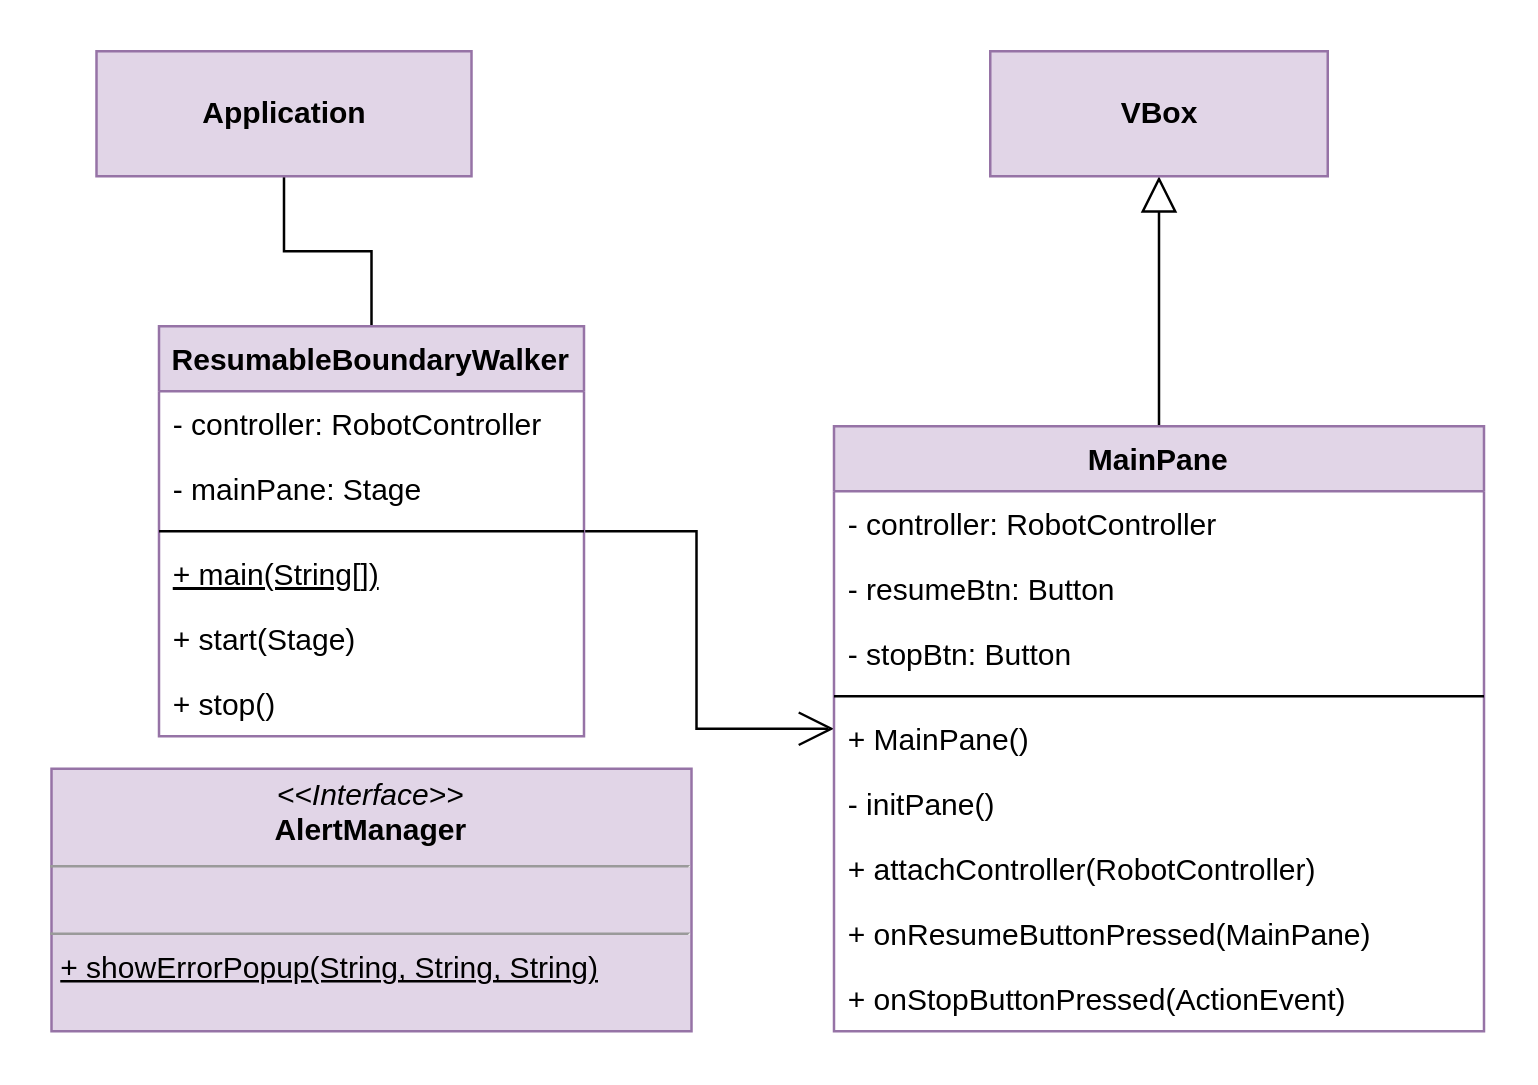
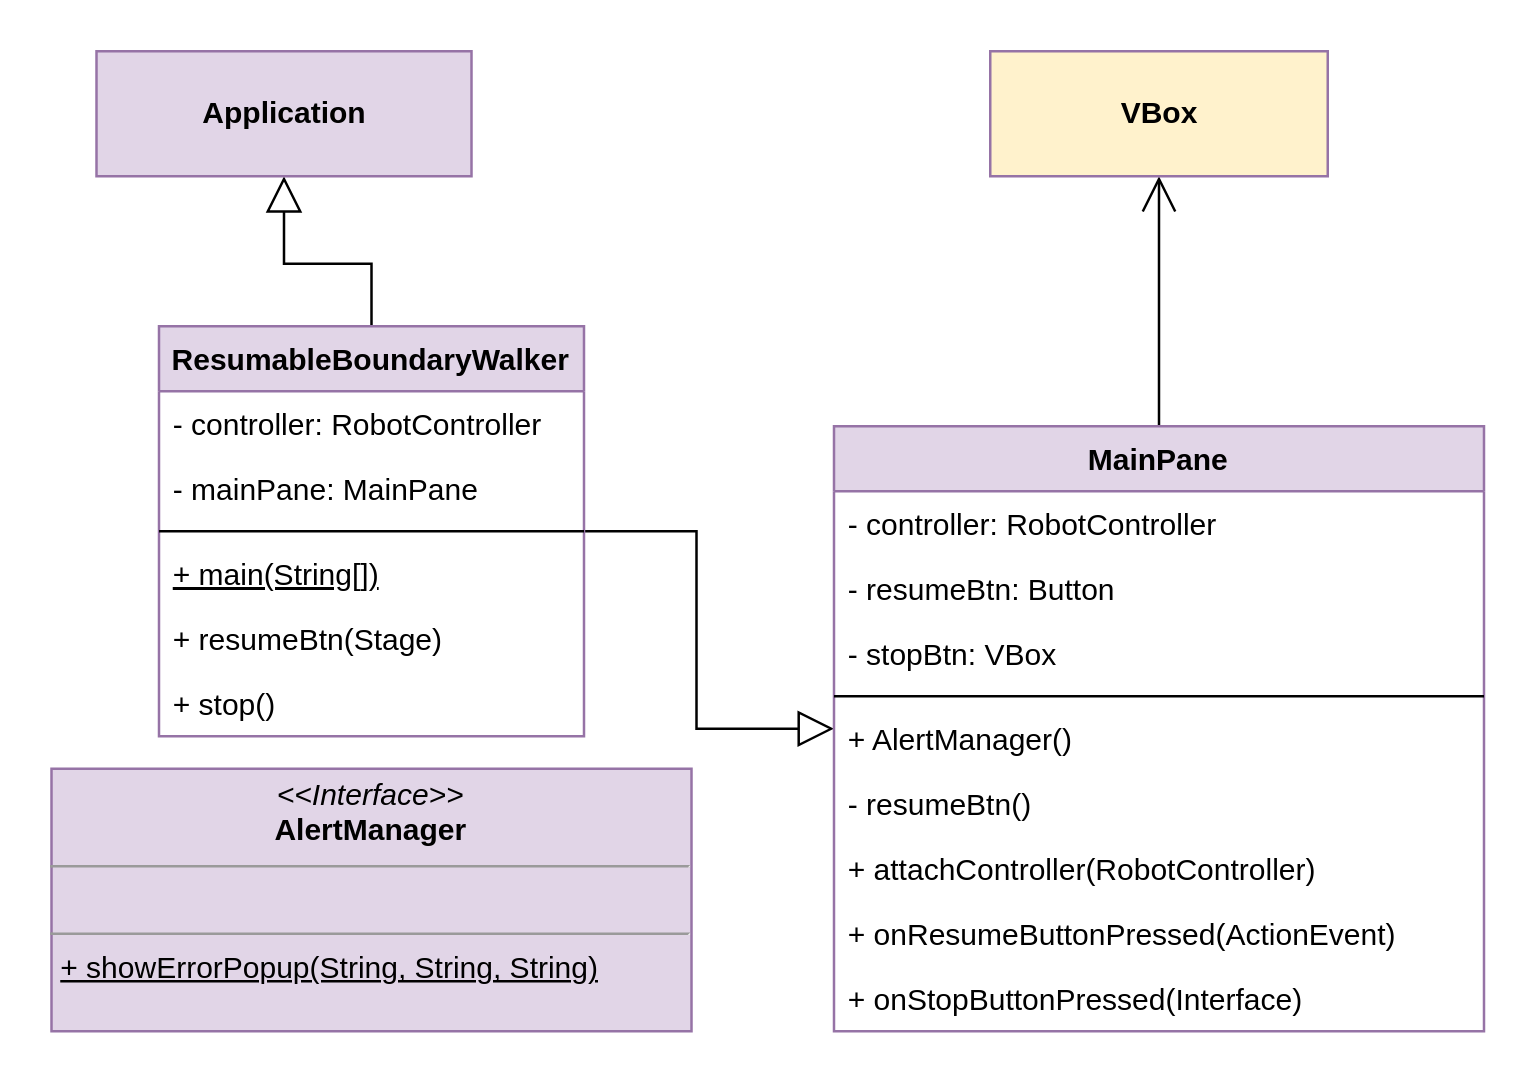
(1159, 114) -> (1159, 114)
(284, 196) -> (284, 213)
(1159, 213) -> (1159, 198)
(300, 490) -> (321, 490)
(286, 640) -> (320, 640)
(979, 655) -> (962, 655)
(811, 729) -> (796, 729)
(941, 740) -> (974, 740)
(937, 805) -> (953, 805)
(1117, 935) -> (1142, 935)
(1125, 1000) -> (1112, 1000)
